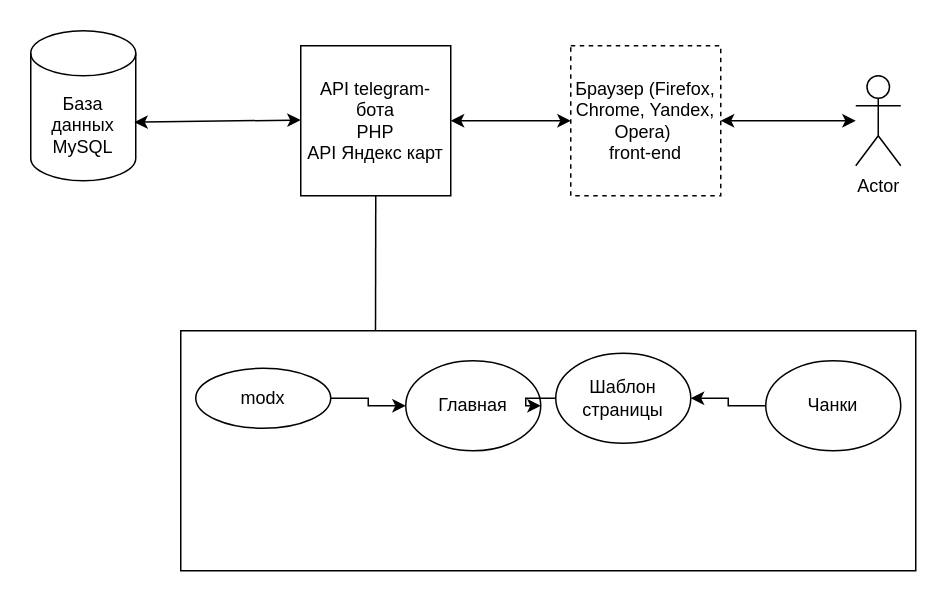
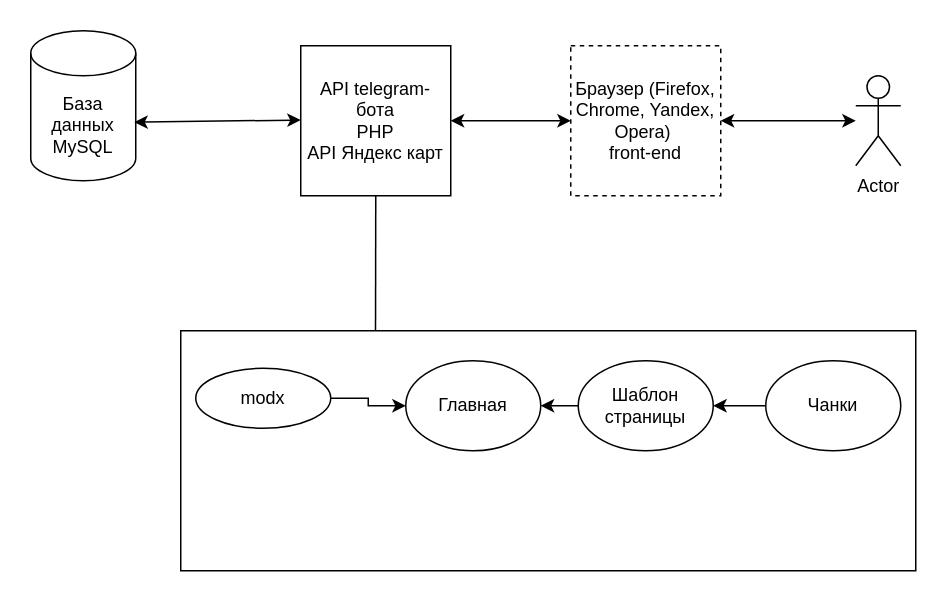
(623, 398) -> (646, 406)
